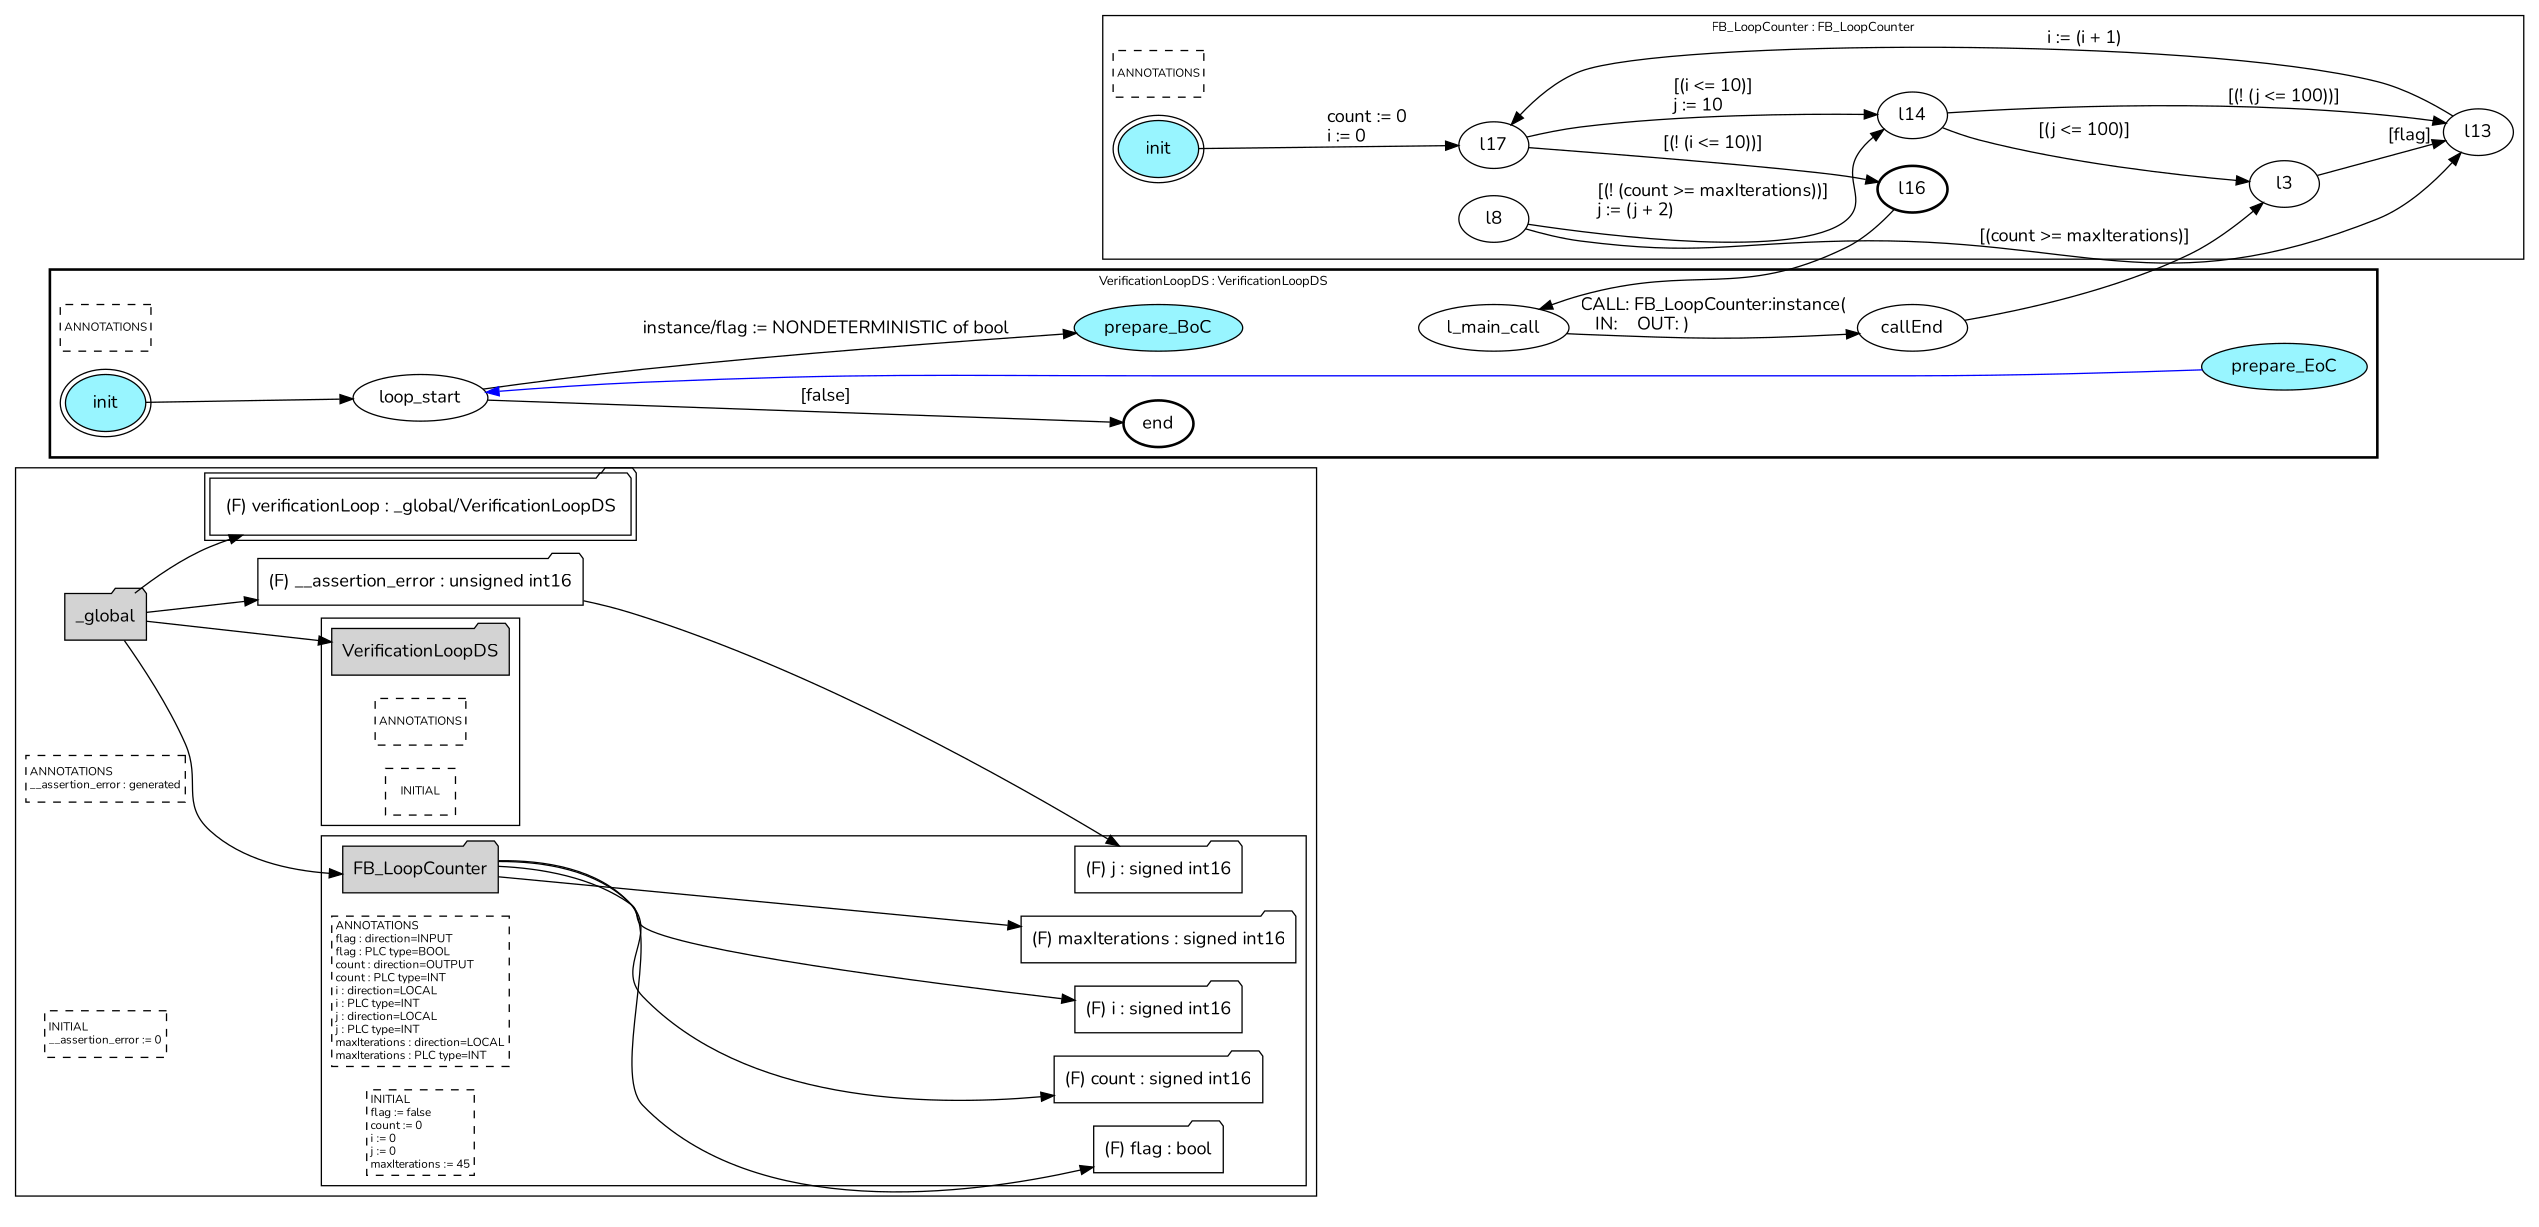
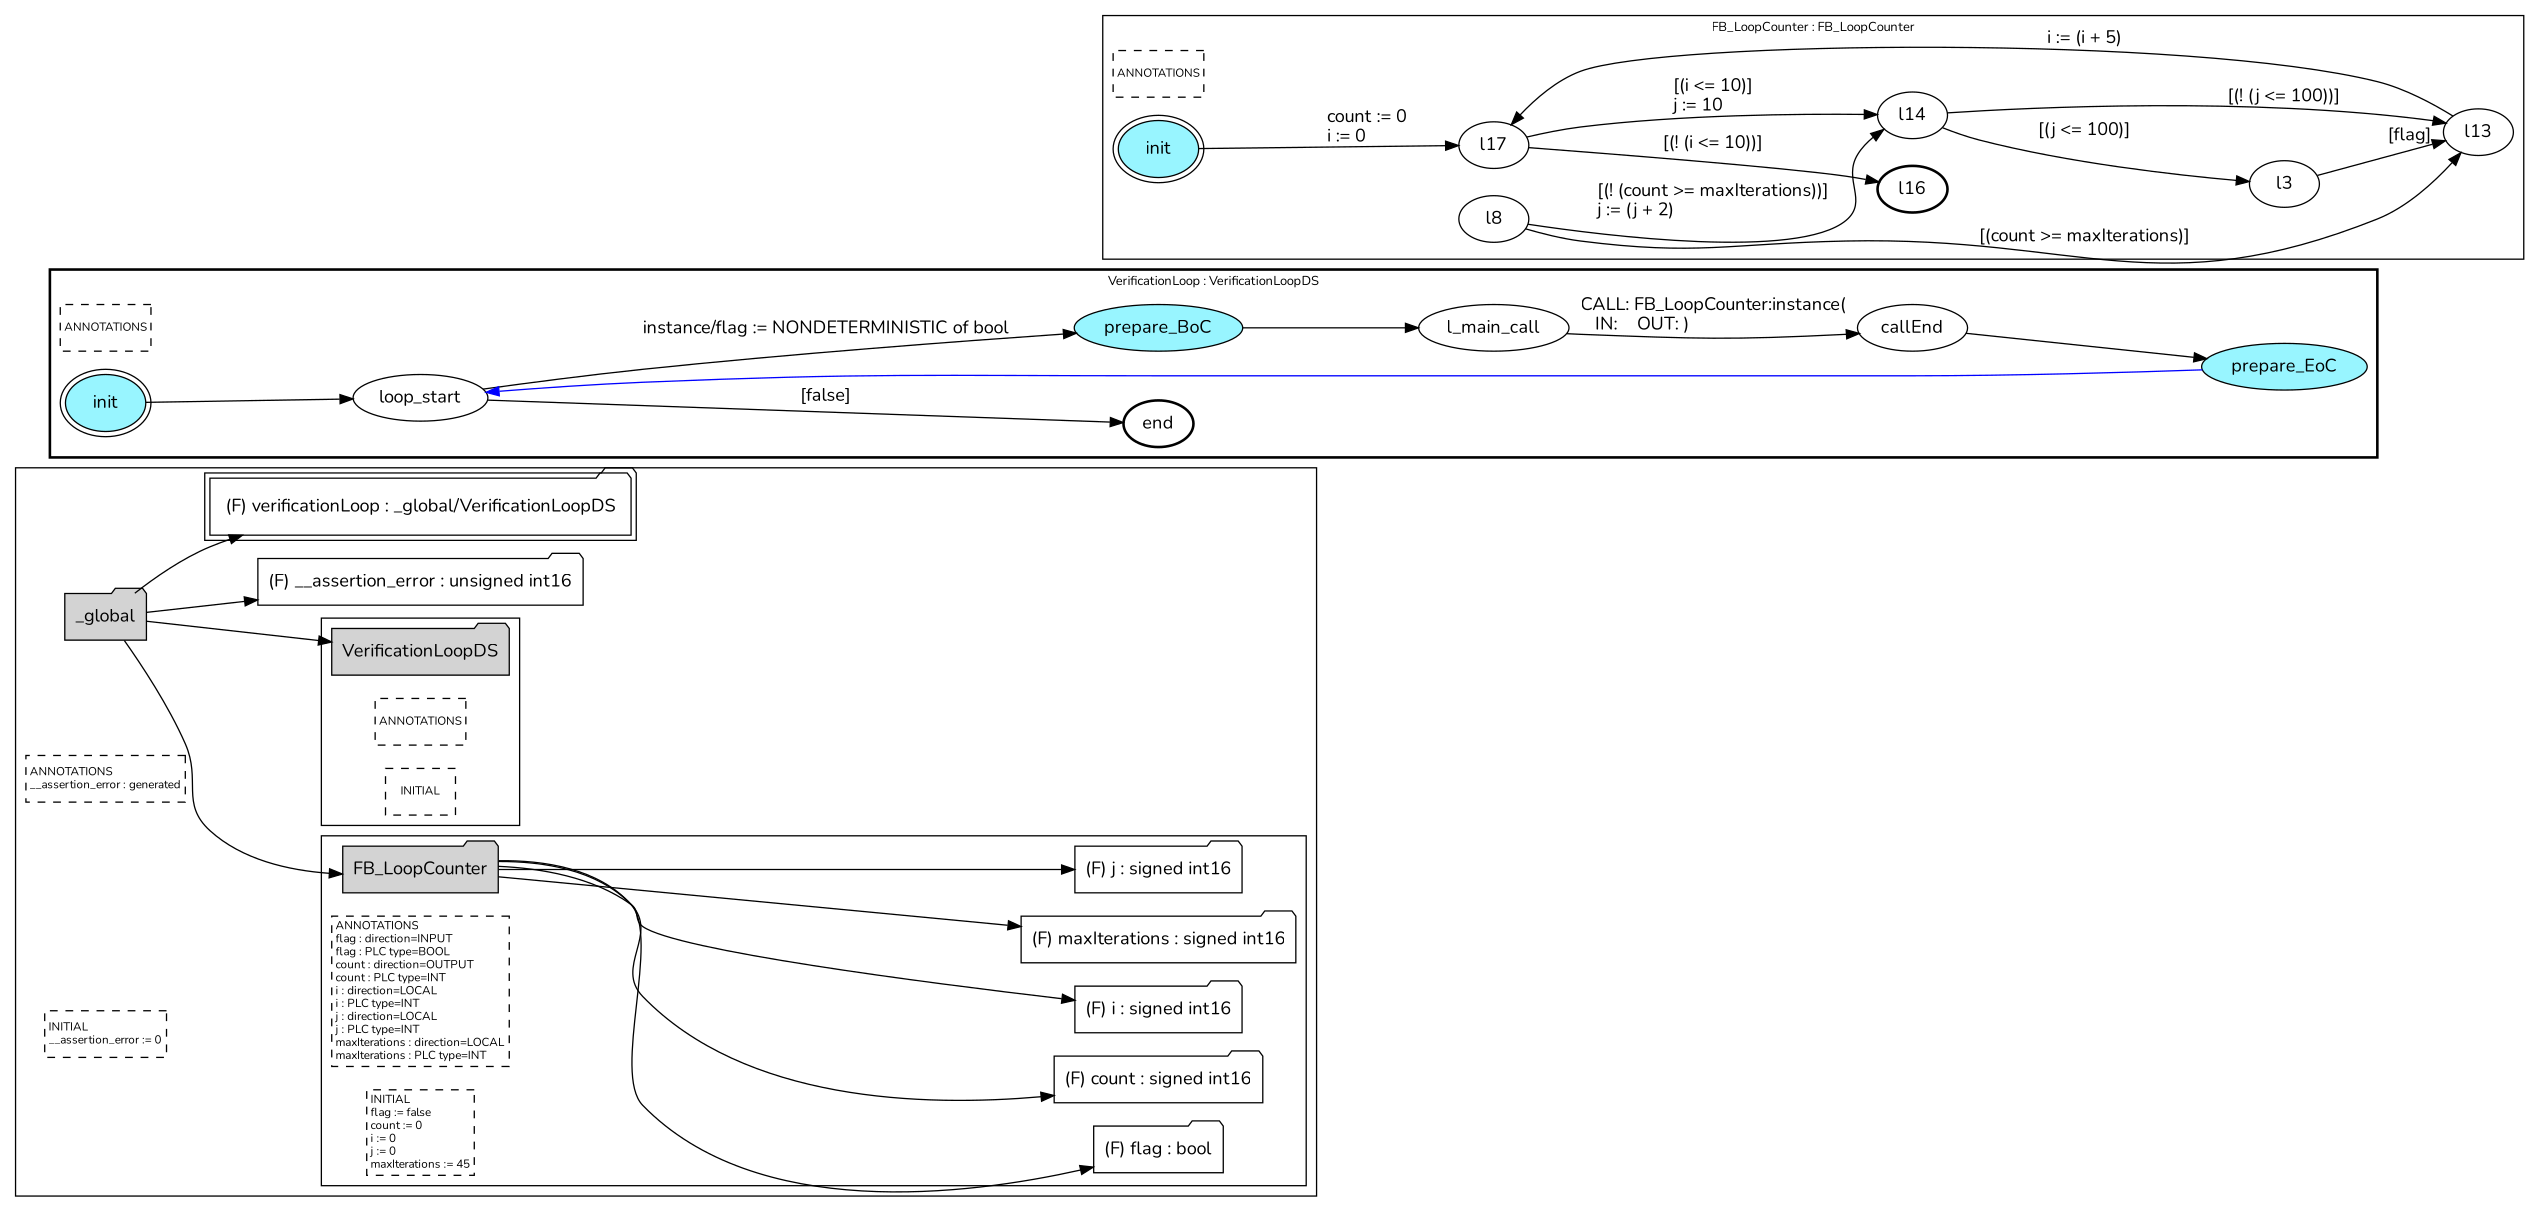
(2085, 38) -> (2085, 38)
(1731, 278) -> (1324, 328)
(1214, 282) -> (1214, 282)
(2116, 283) -> (2080, 345)
(853, 702) -> (780, 870)
